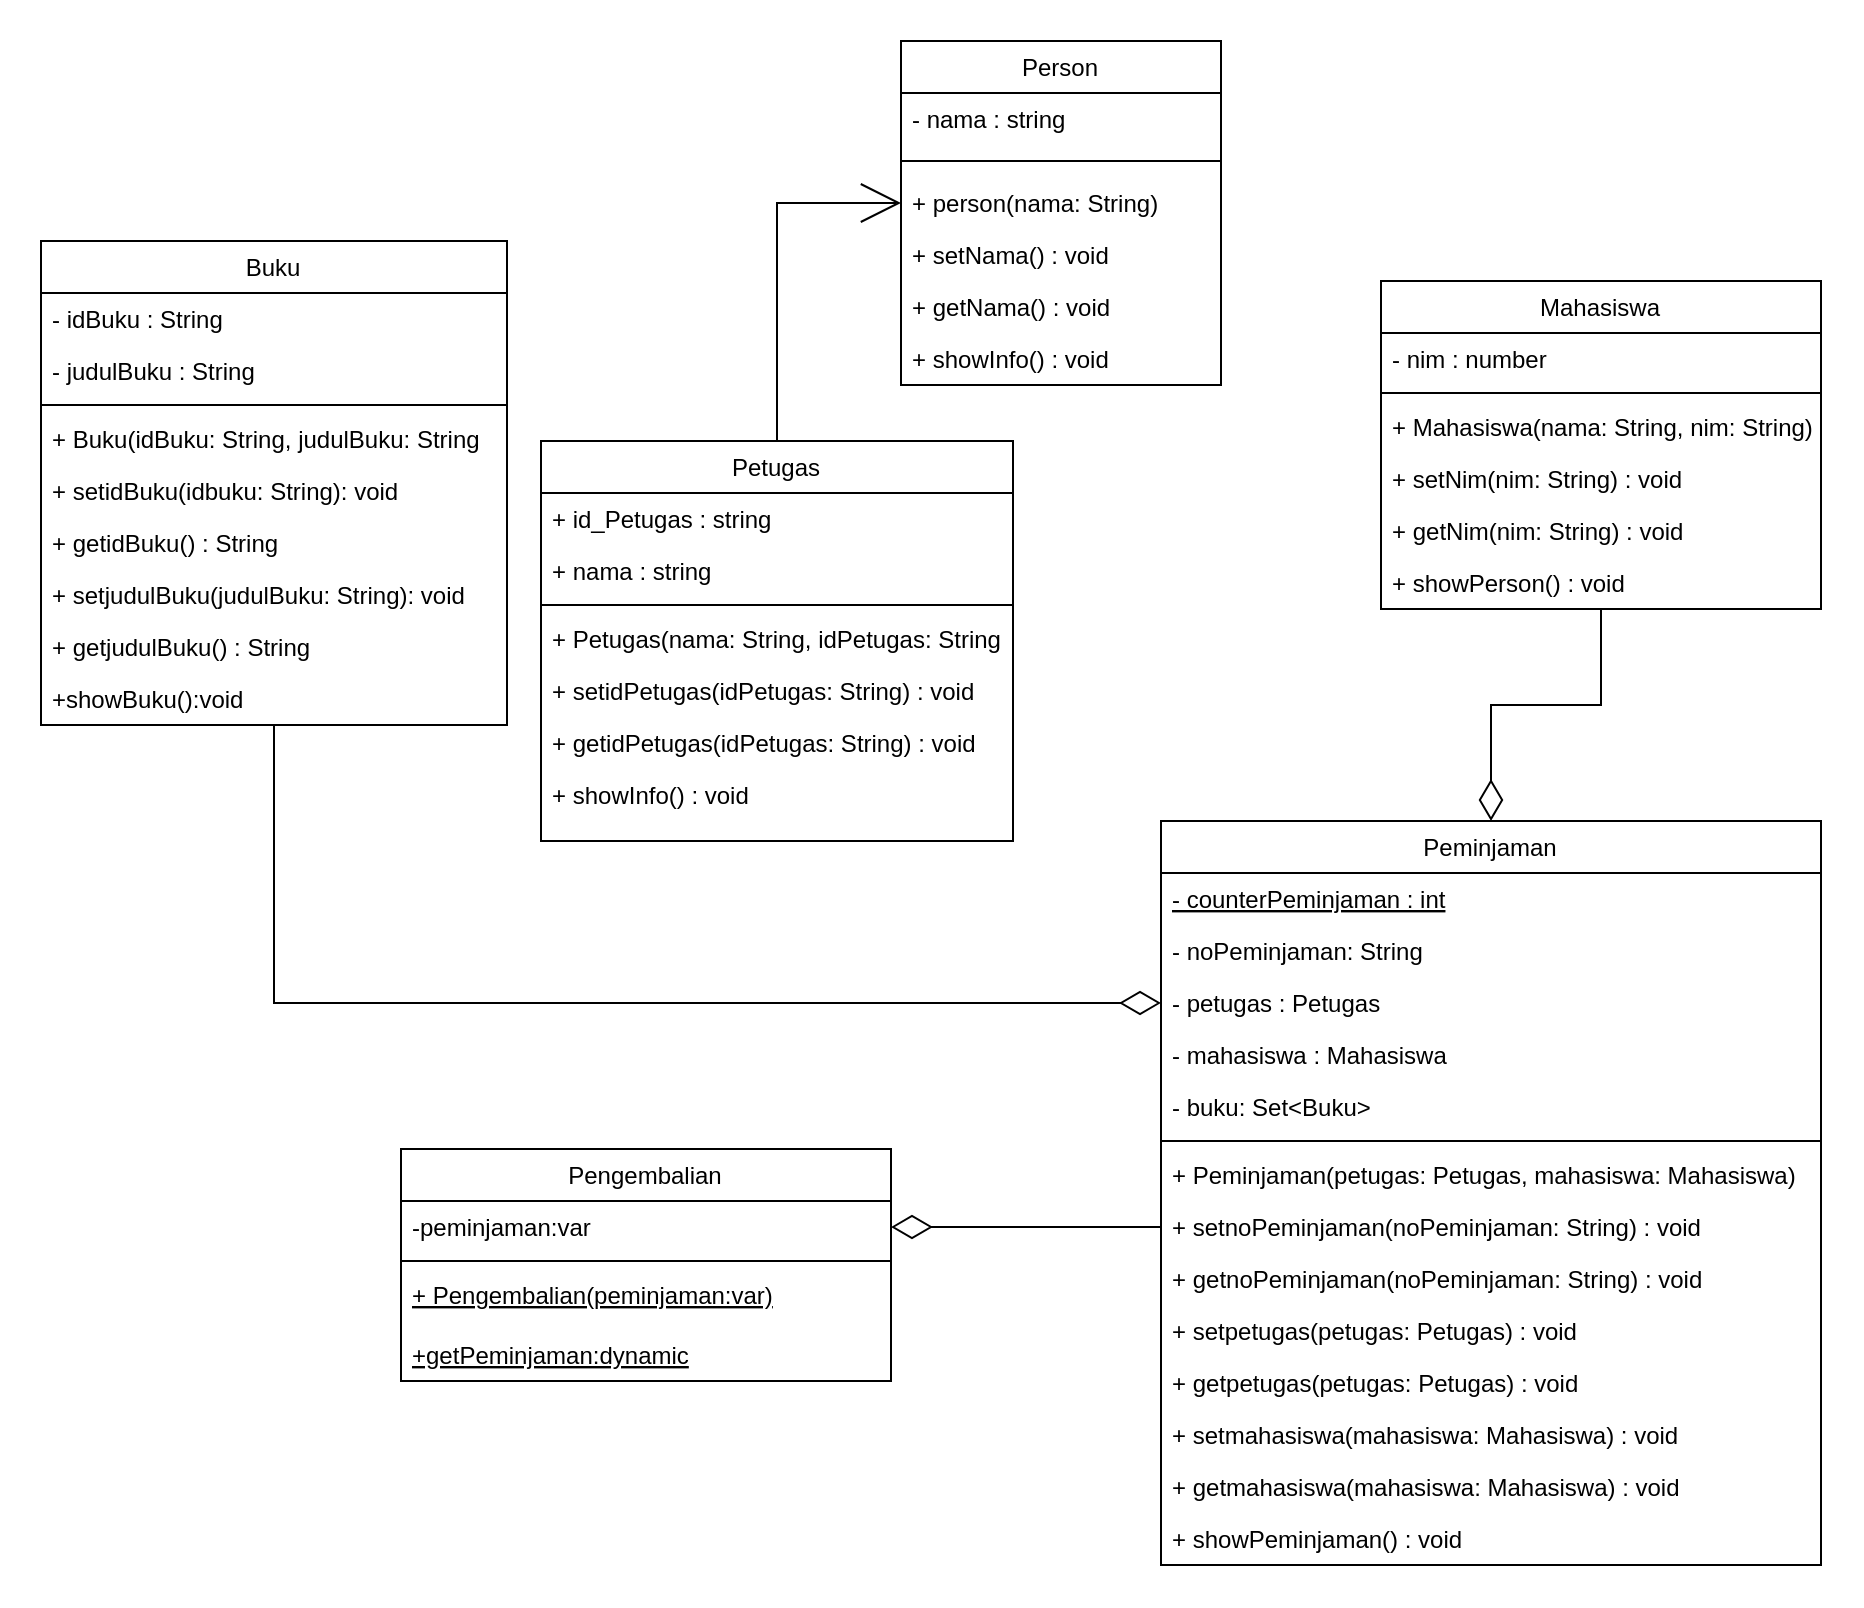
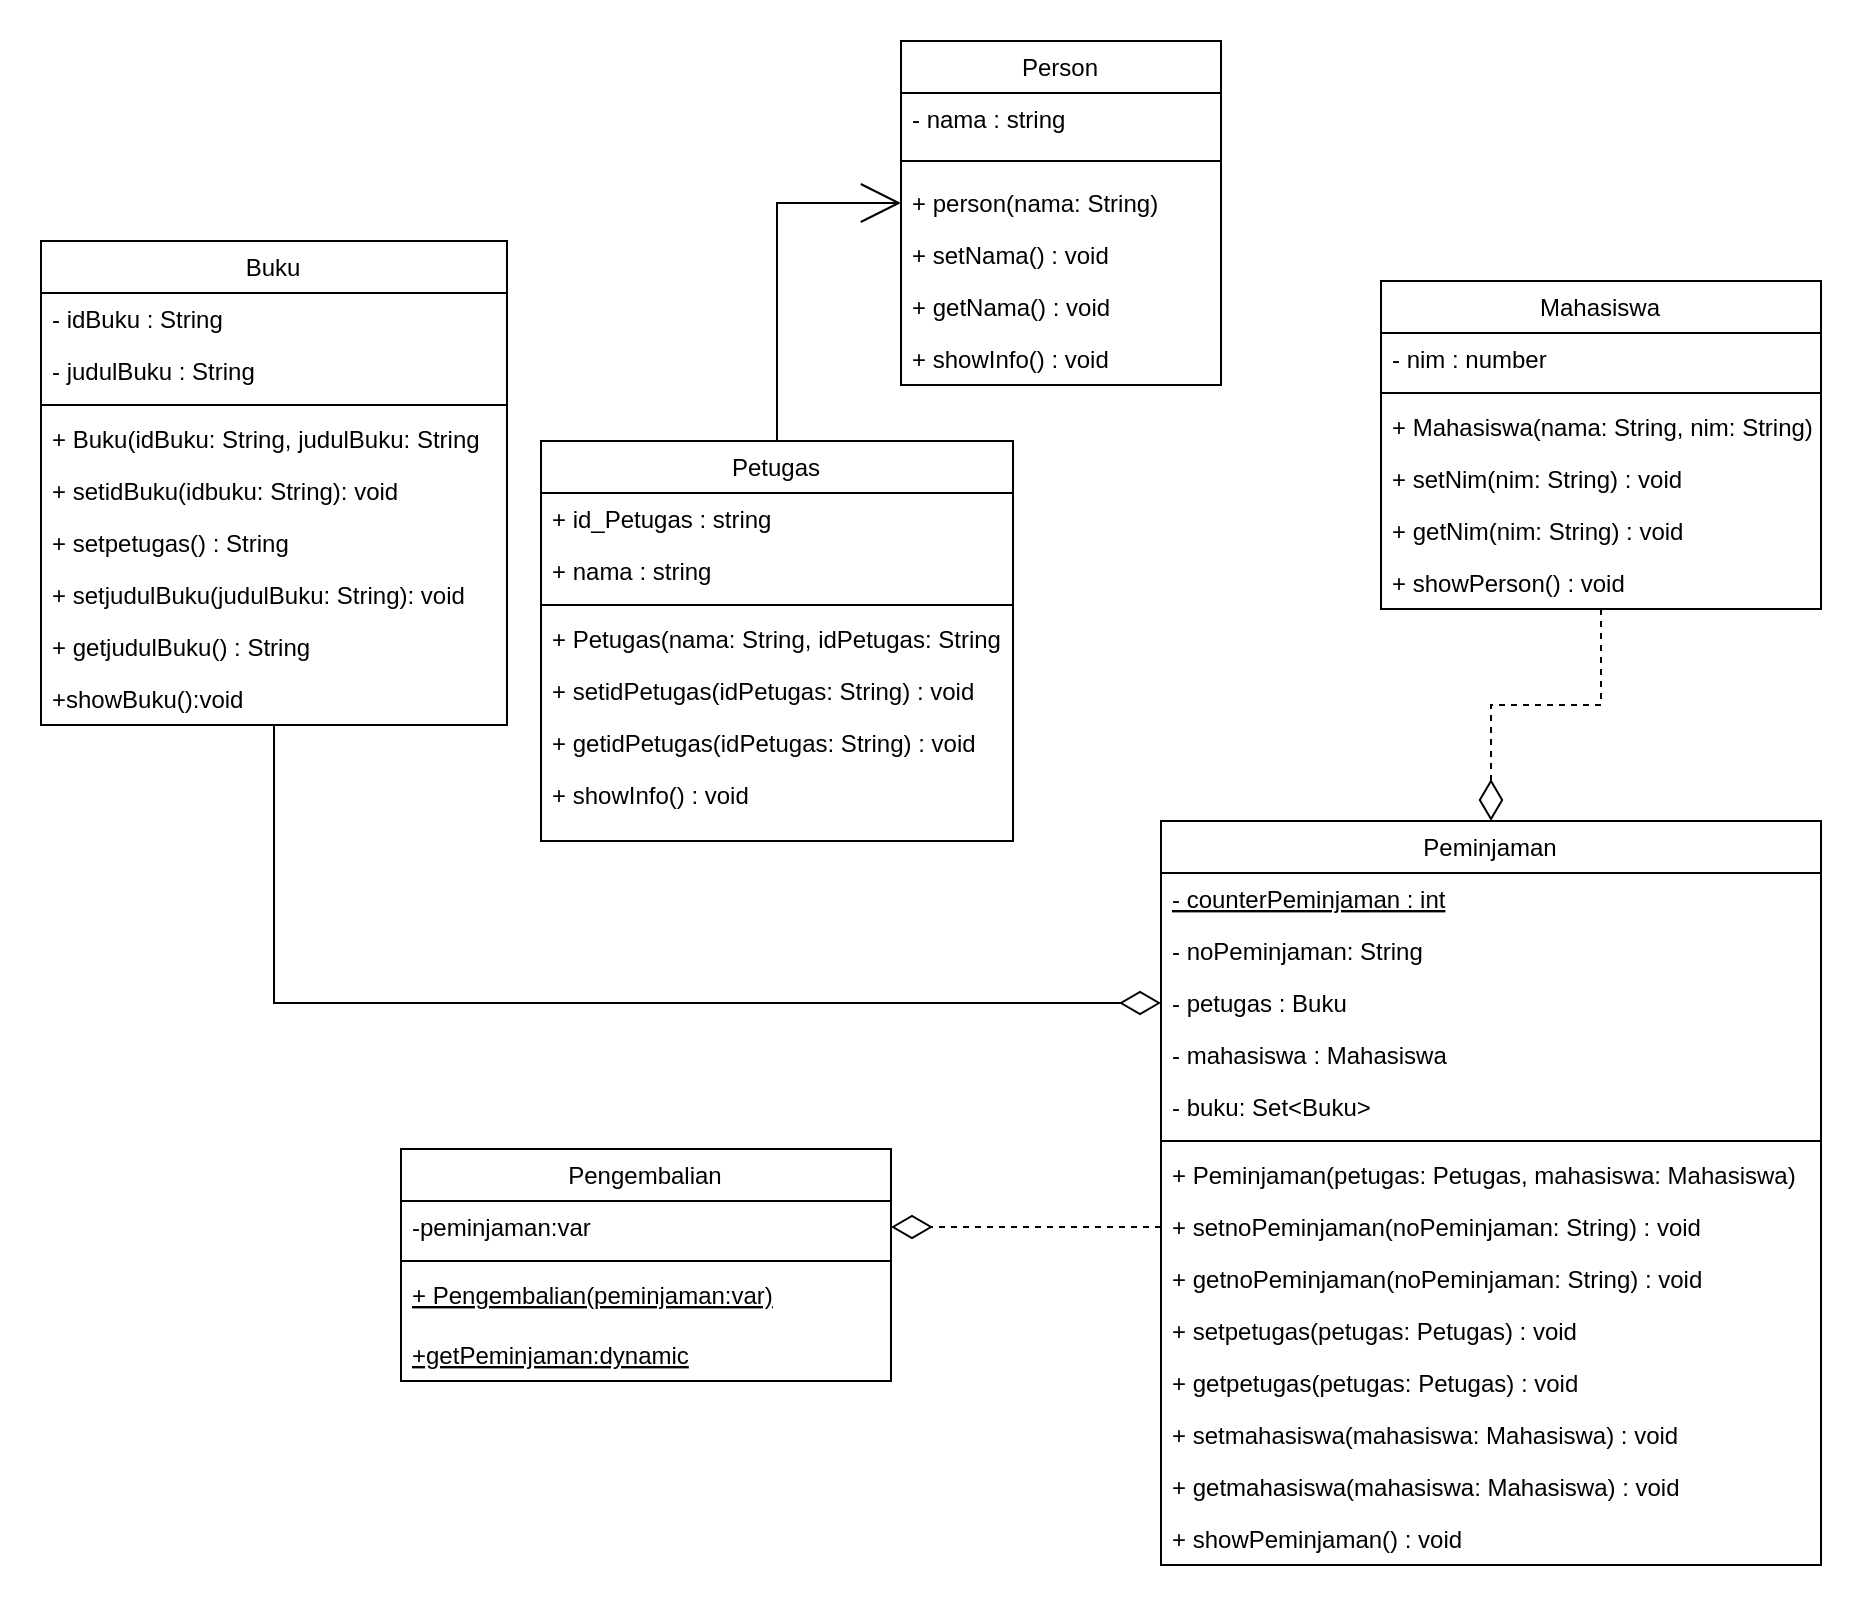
(181, 544) -> (191, 544)
(1557, 705) -> (1557, 705)
(1287, 1004) -> (1267, 1004)
(1044, 1227) -> (1044, 1227)
